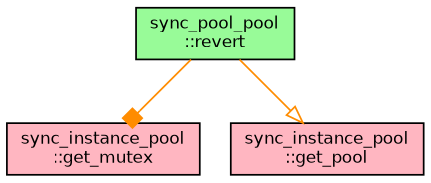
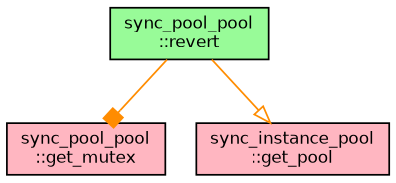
(103, 149) -> (86, 149)
